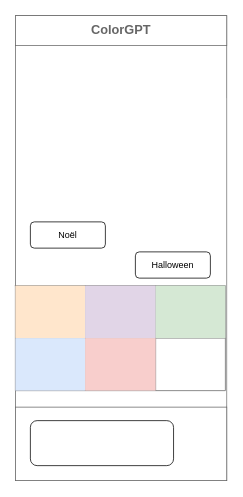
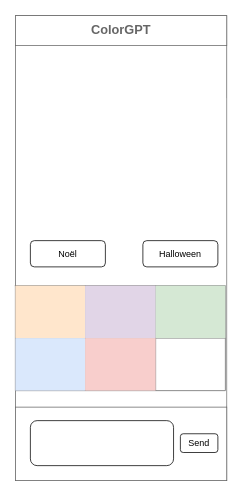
(68, 235) -> (68, 254)
(173, 265) -> (180, 254)
none -> (199, 443)
